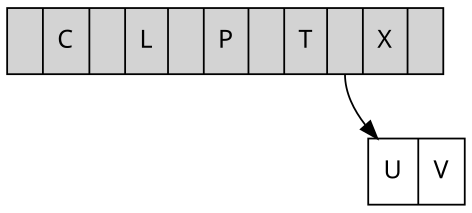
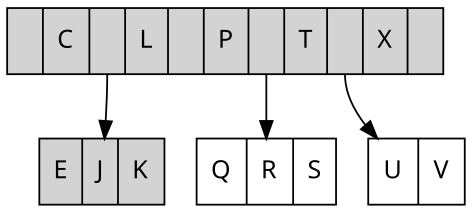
none -> (102, 172)
none -> (266, 172)
